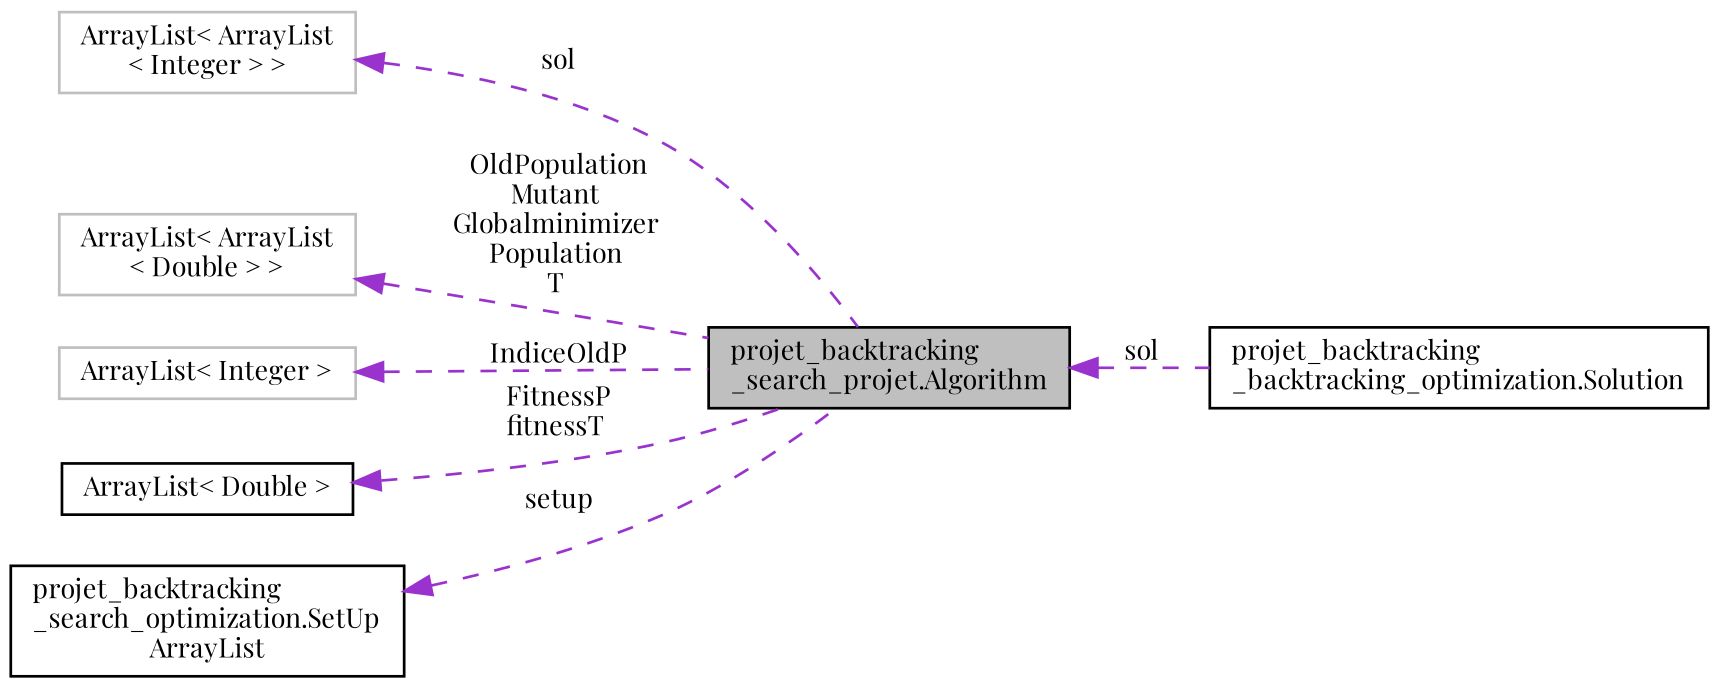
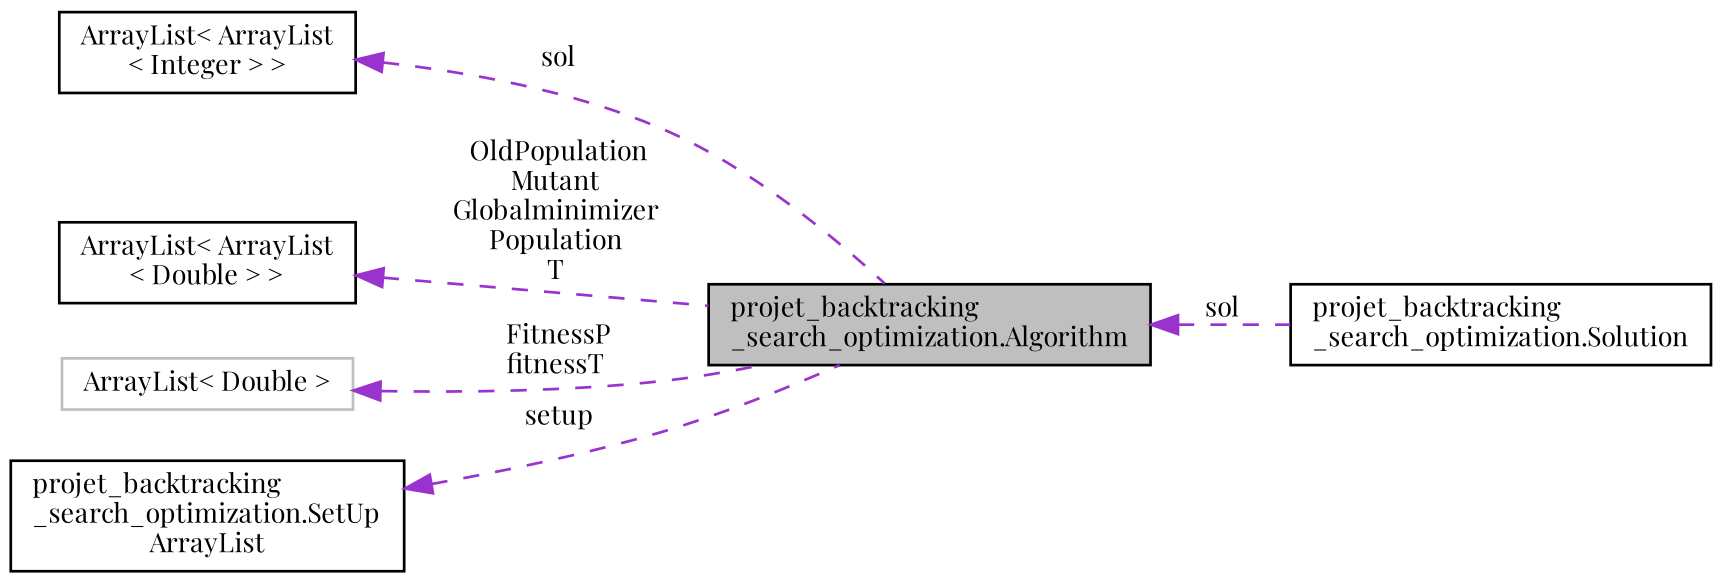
(207, 53) -> (207, 53)
(207, 255) -> (207, 263)
(889, 368) -> (930, 325)
(1459, 368) -> (1501, 325)
(207, 373) -> none
(207, 489) -> (207, 384)
